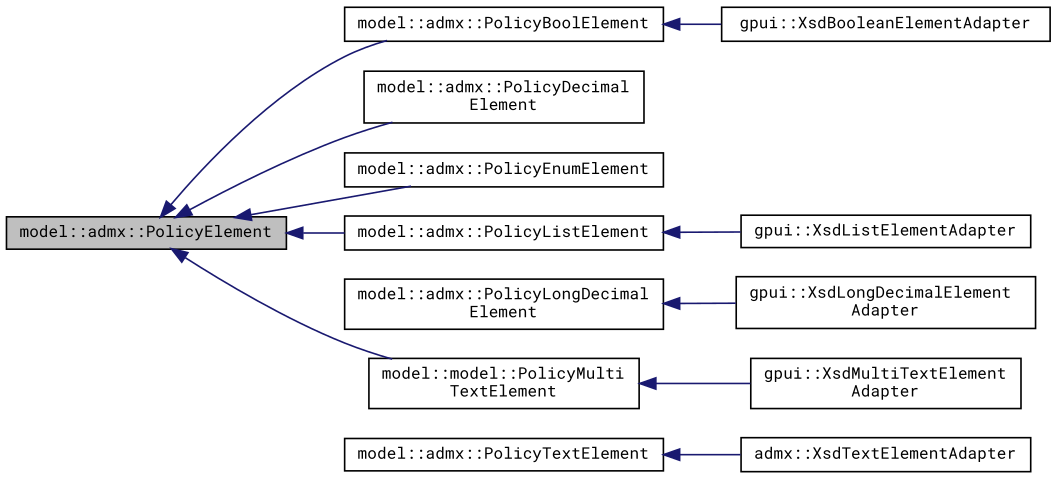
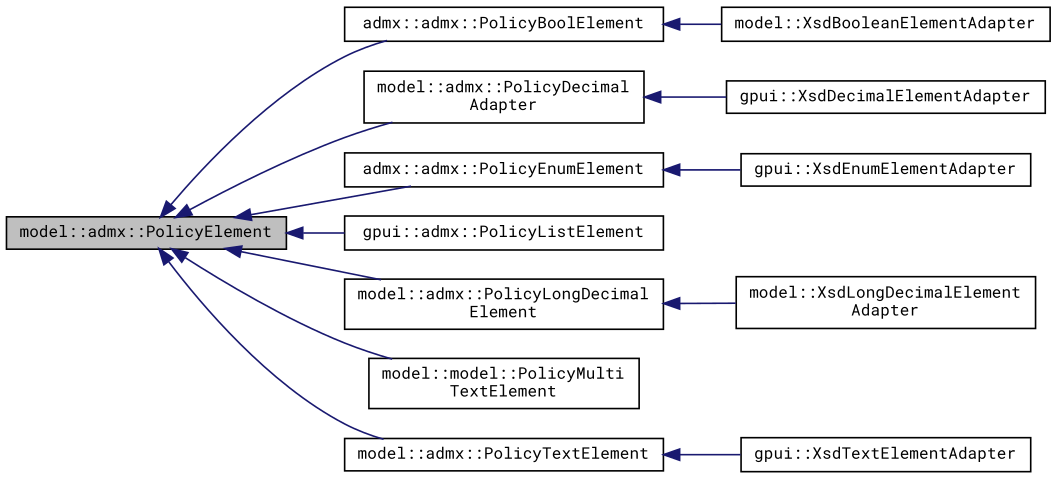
(504, 24) -> (504, 24)
(886, 24) -> (886, 24)
(504, 97) -> (504, 97)
none -> (886, 97)
(504, 170) -> (504, 170)
none -> (886, 170)
(886, 231) -> none
(504, 233) -> (504, 233)
none -> (311, 266)
(886, 303) -> (886, 303)
none -> (264, 366)
(886, 383) -> none
(886, 455) -> (886, 455)
